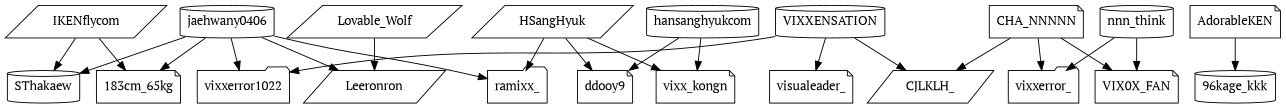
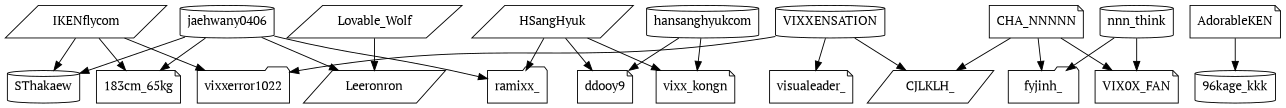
(234, 50) -> (160, 53)
(1044, 87) -> (1044, 87)
